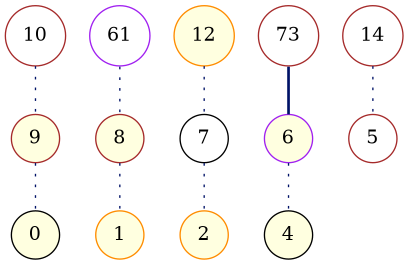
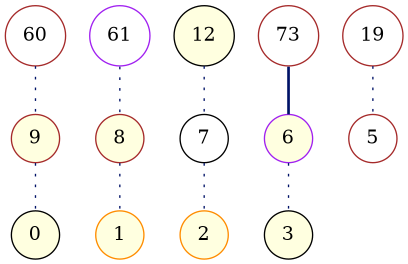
(35, 36) -> (35, 36)
(204, 36) -> (204, 36)
(373, 36) -> (373, 36)
(289, 235) -> (289, 235)
